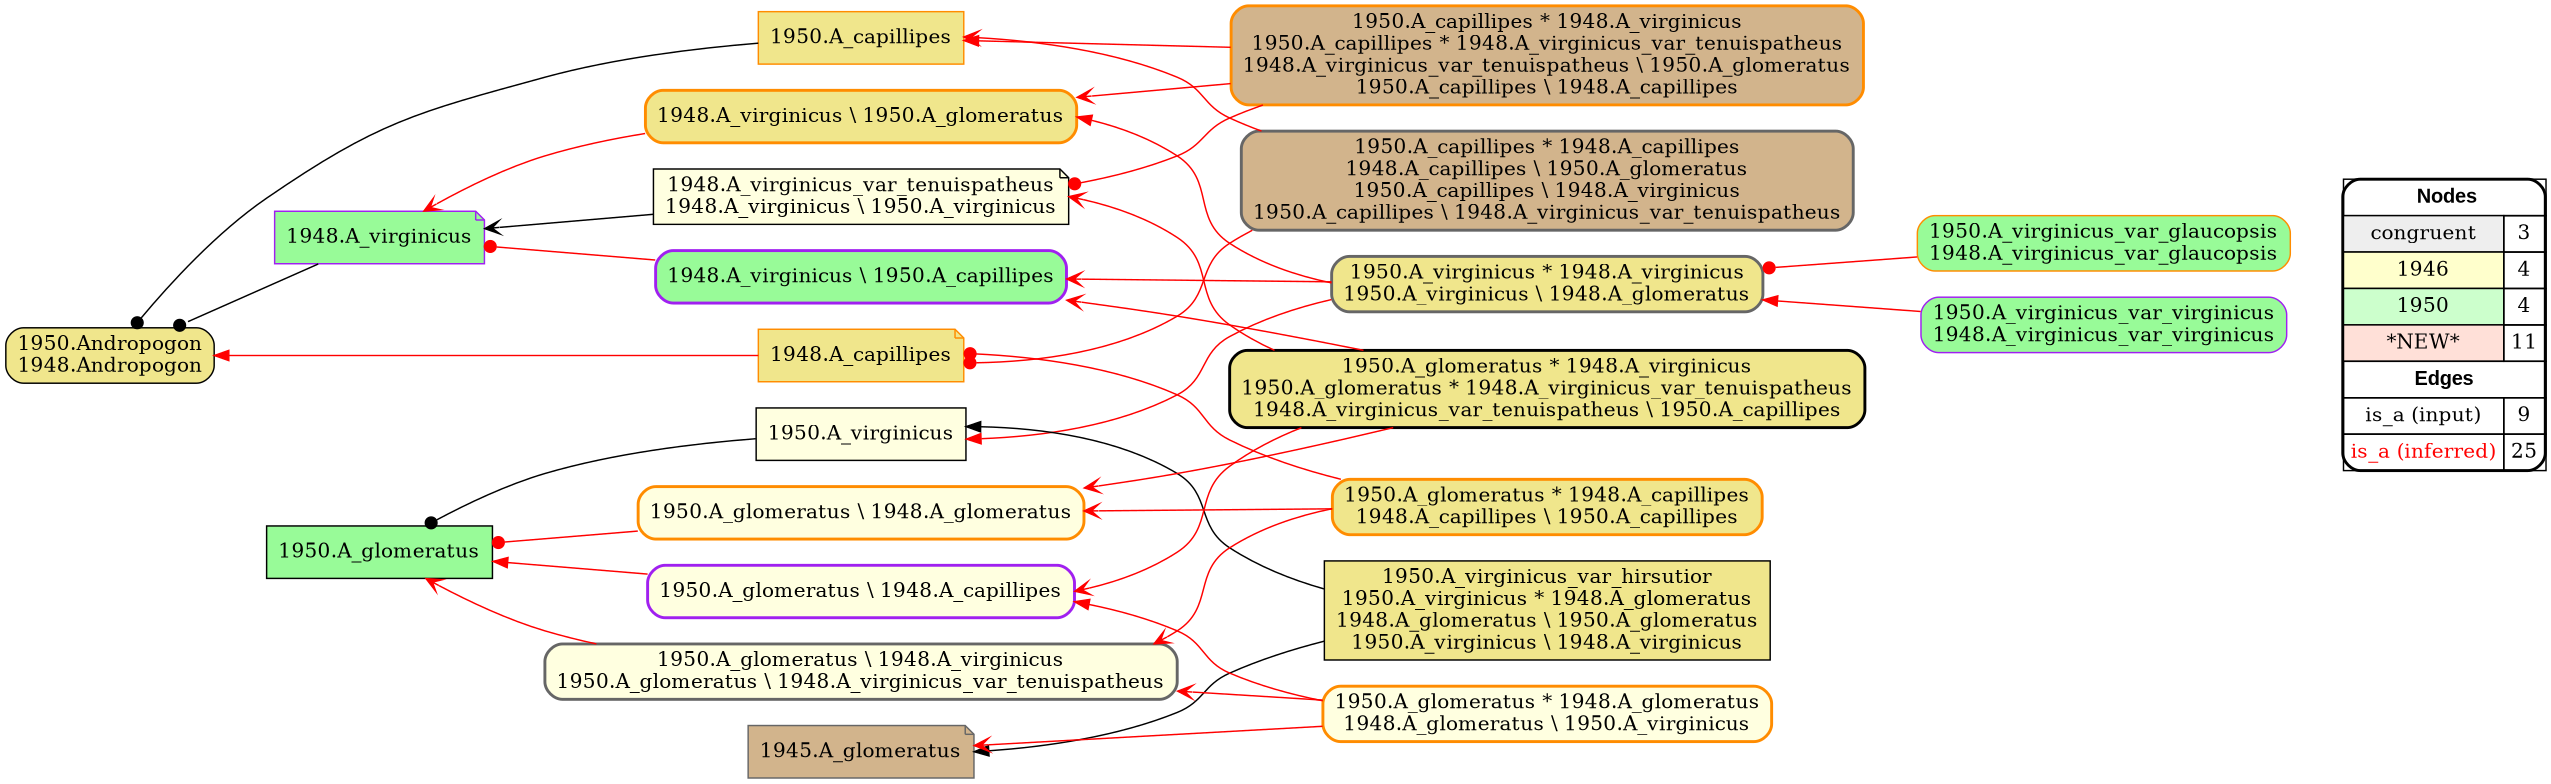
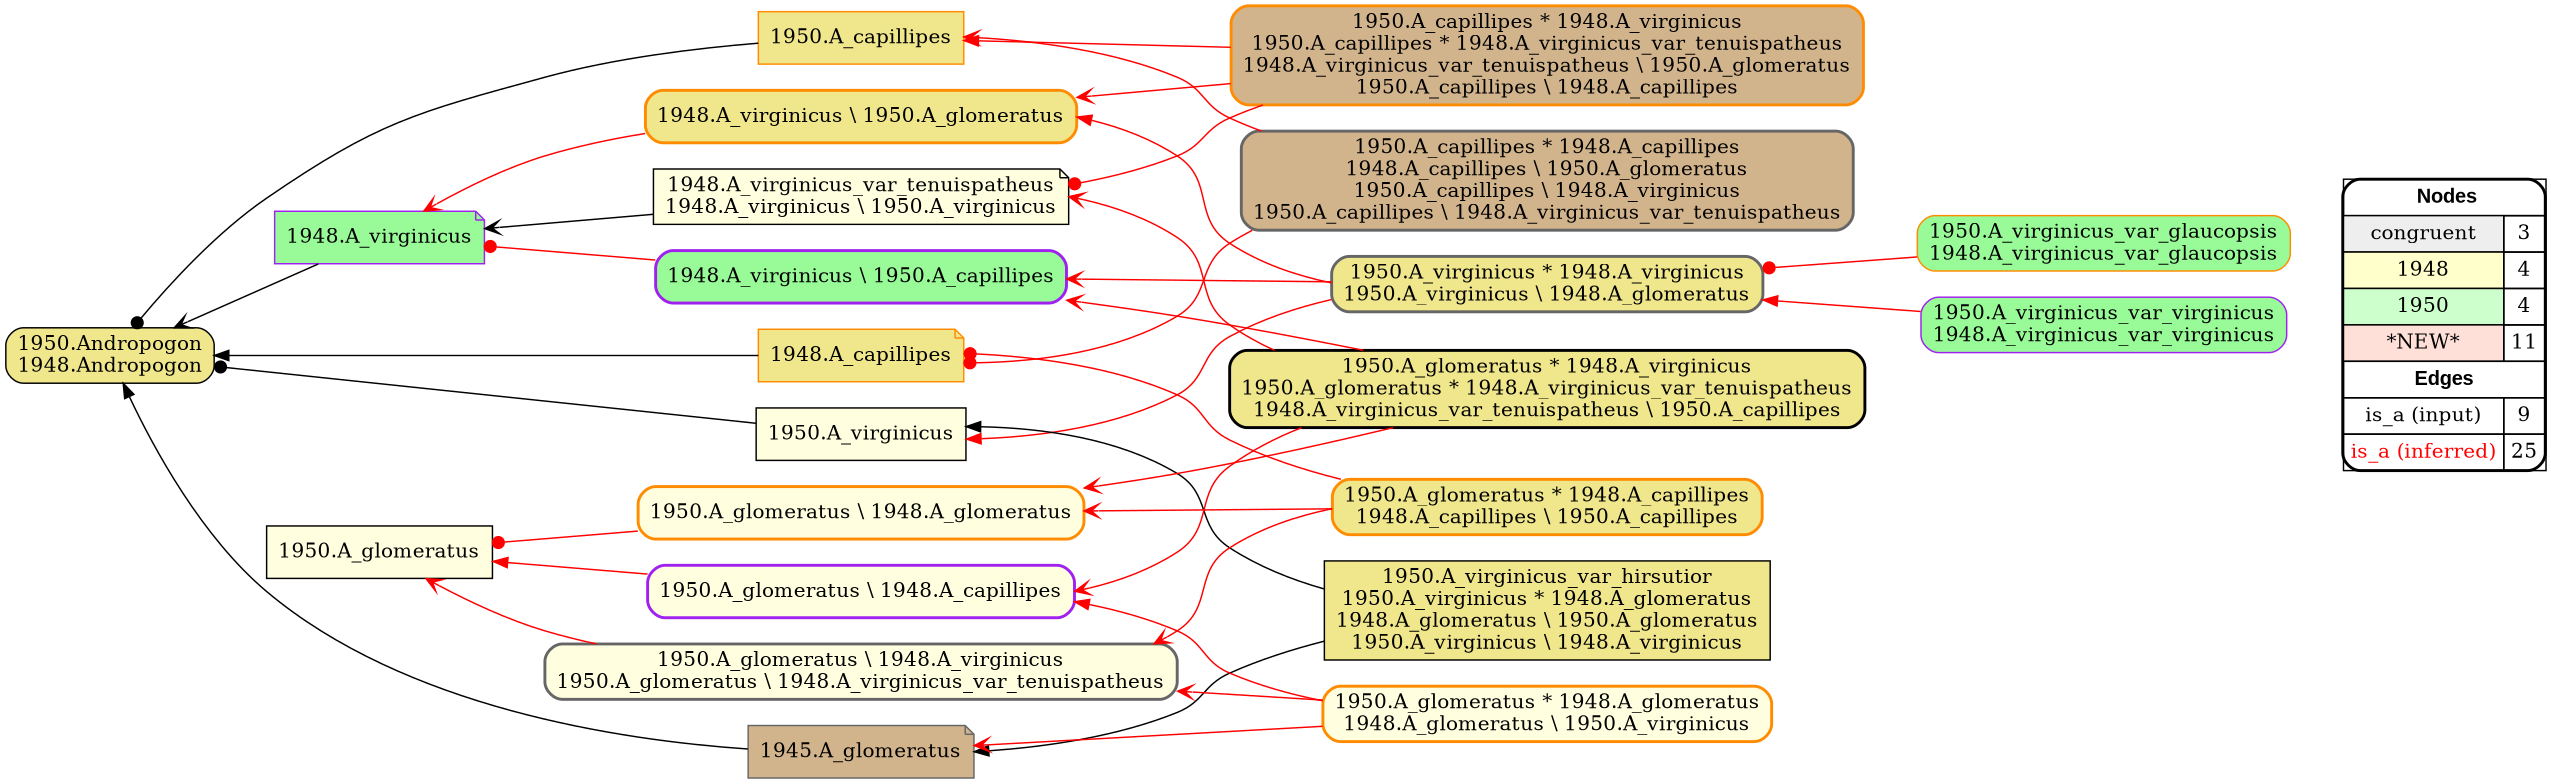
(2424, 270) -> (2424, 270)
(253, 293) -> (253, 293)
(494, 355) -> (494, 355)
(591, 462) -> (491, 395)
(380, 552) -> (380, 552)
none -> (383, 664)
